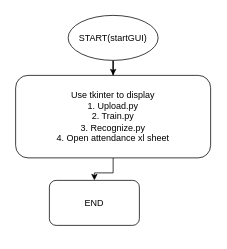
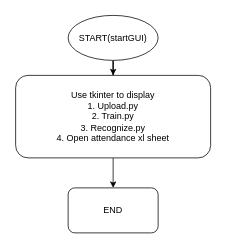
(94, 203) -> (113, 210)
